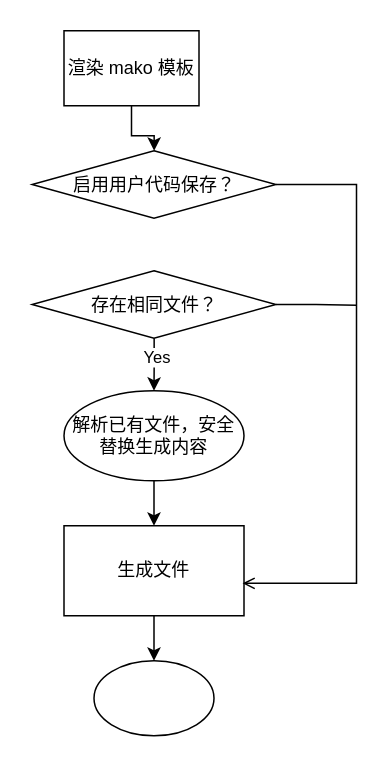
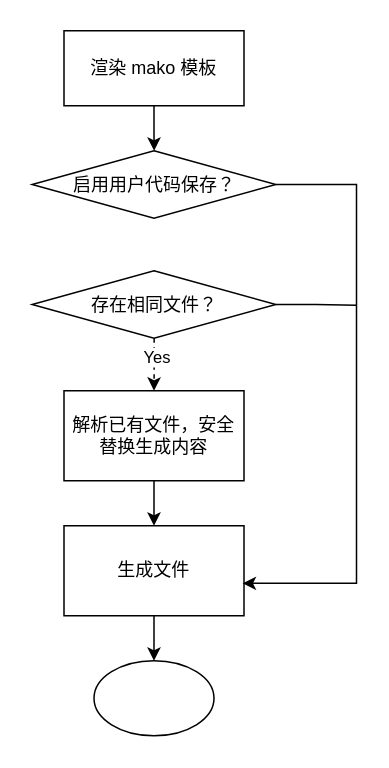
(131, 68) -> (154, 68)
(154, 375) -> (154, 375)
(154, 436) -> (154, 436)
(251, 583) -> (254, 583)
